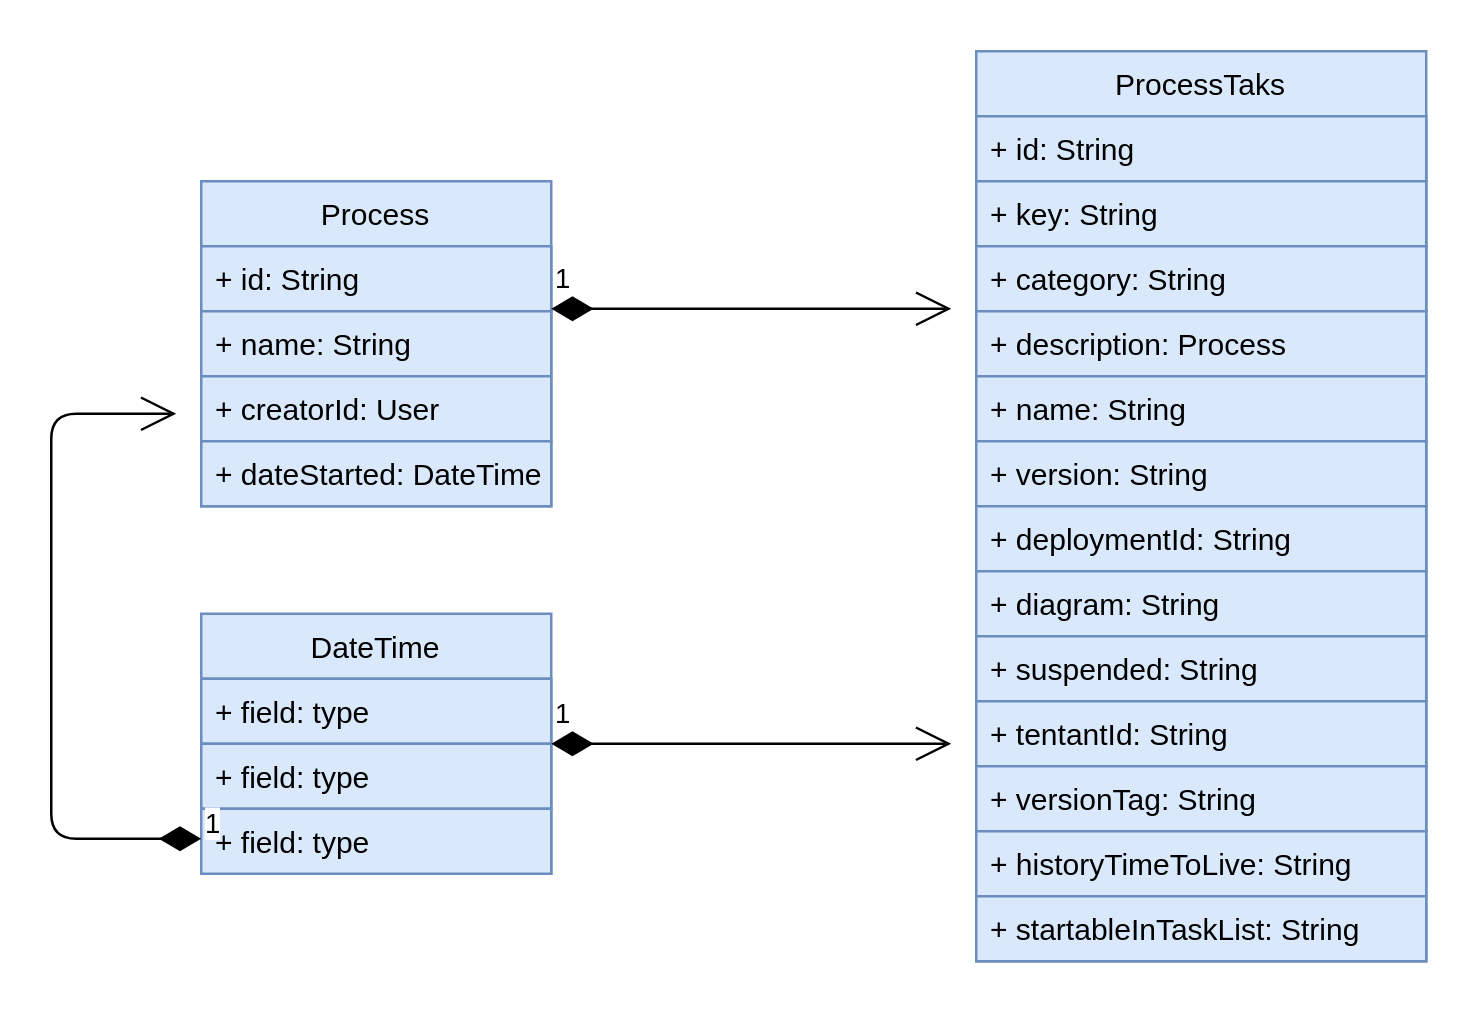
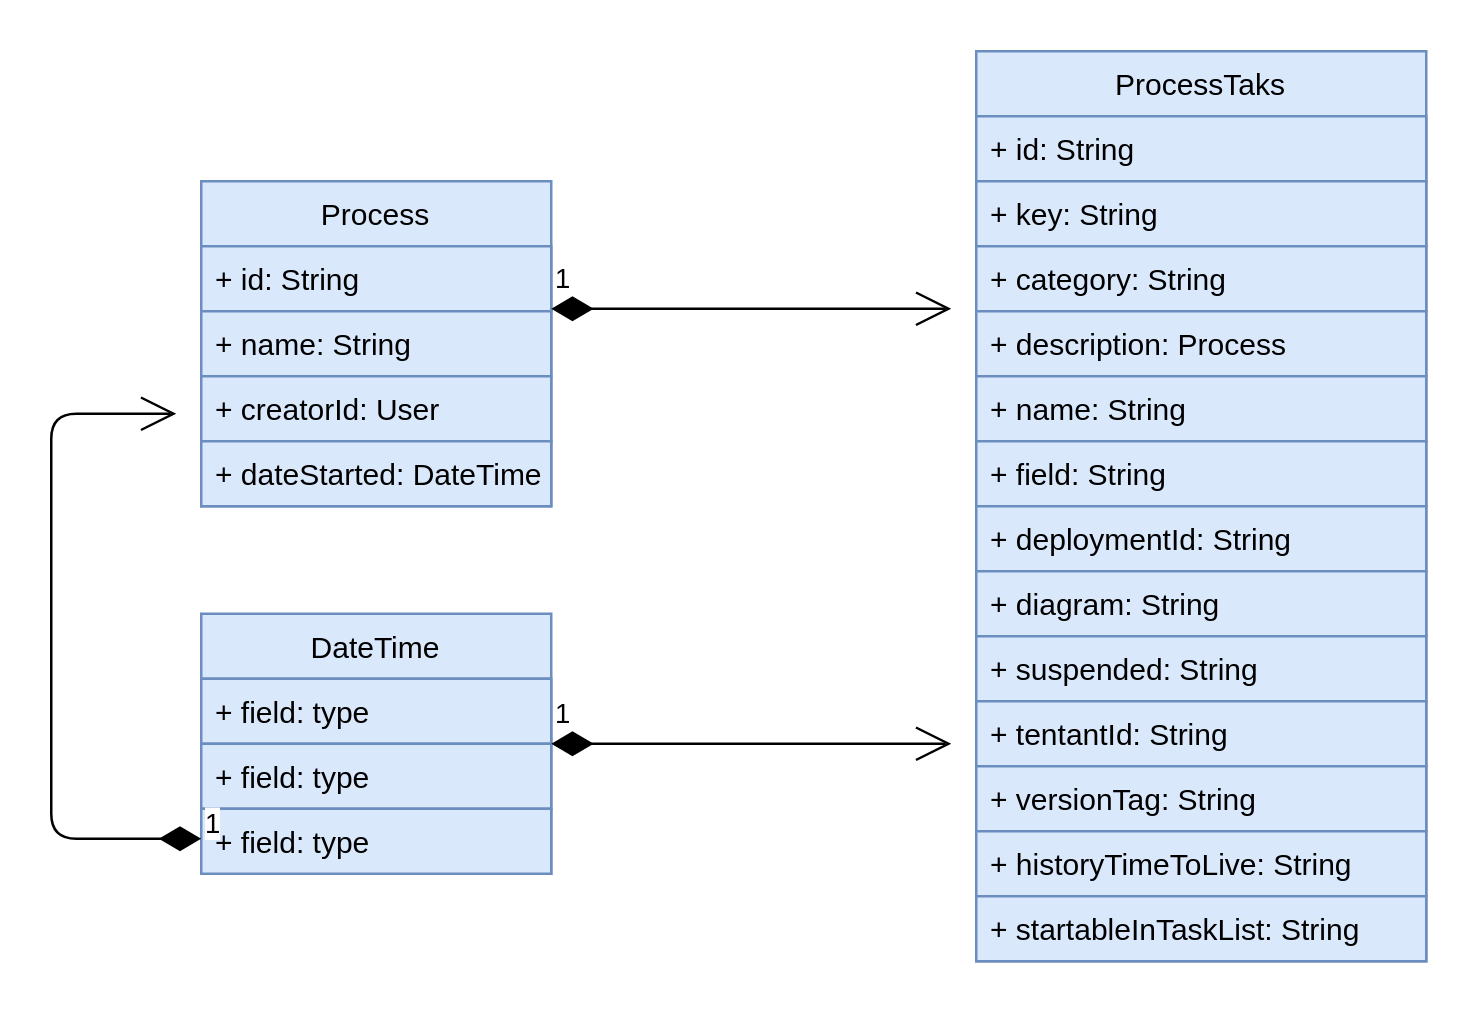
(1113, 475) -> (1093, 475)
